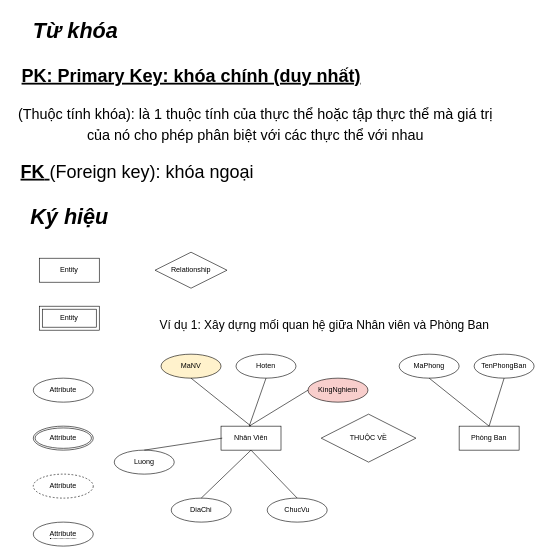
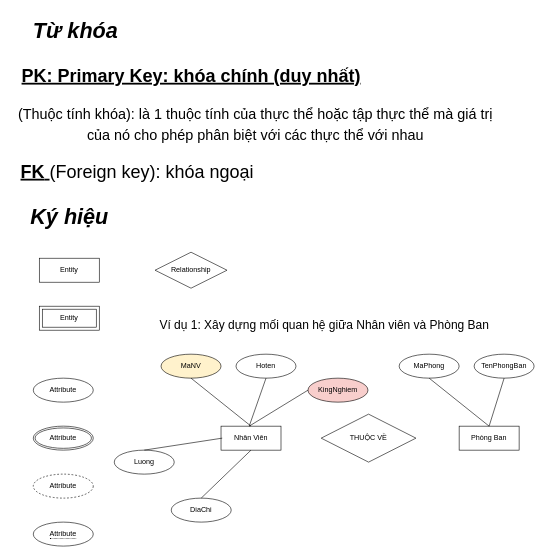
(275, 475) -> none
(297, 510) -> none
